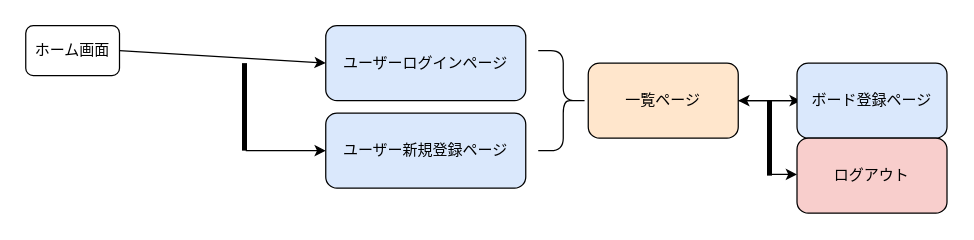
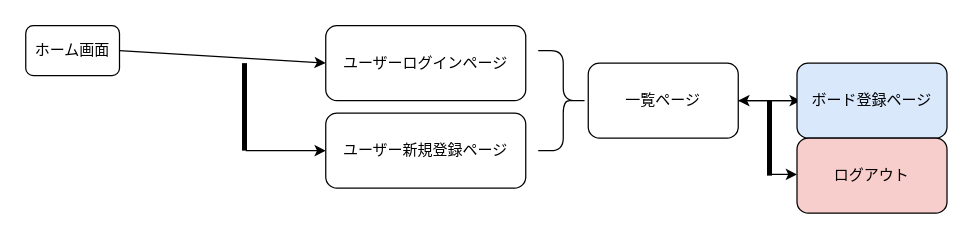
(426, 63) -> (426, 63)
(663, 101) -> (663, 101)
(426, 151) -> (426, 151)
